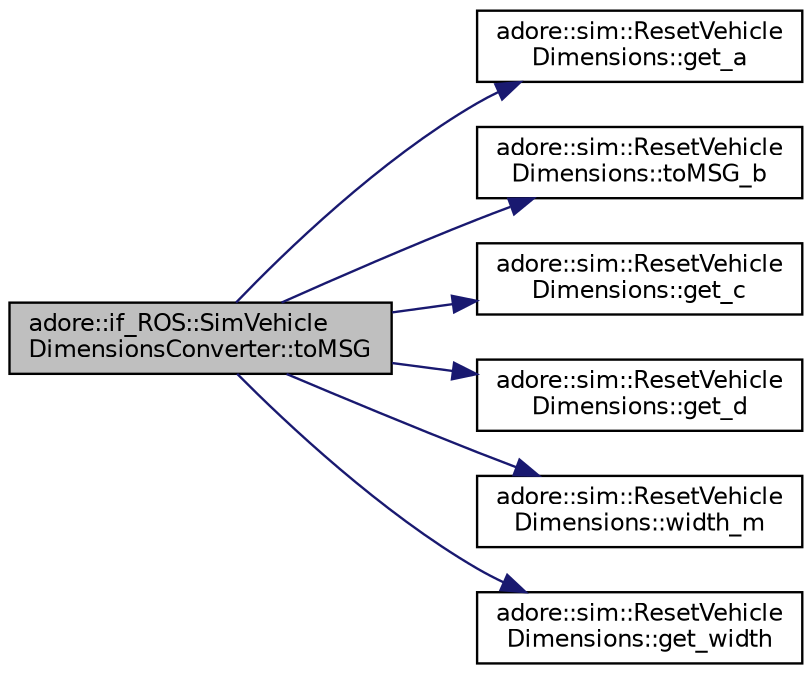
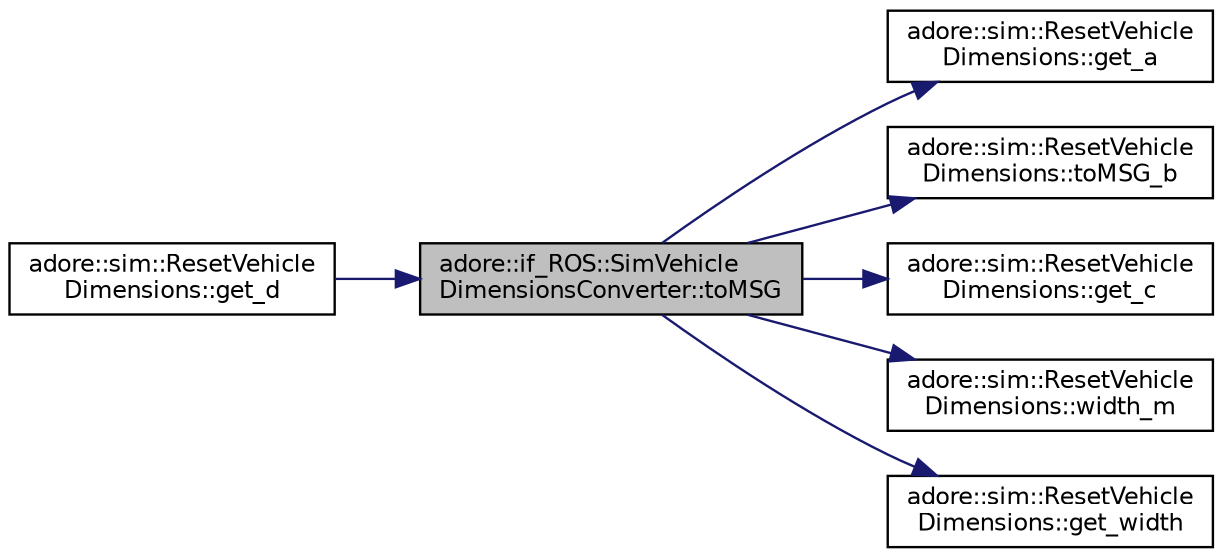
(422, 367) -> (365, 279)
